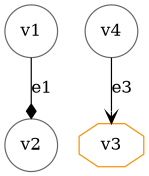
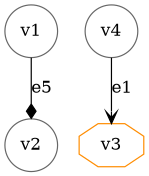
(42, 88) -> (42, 88)
(122, 88) -> (122, 88)
